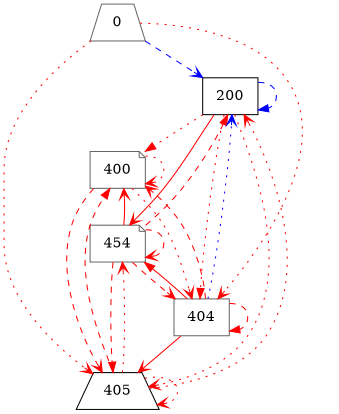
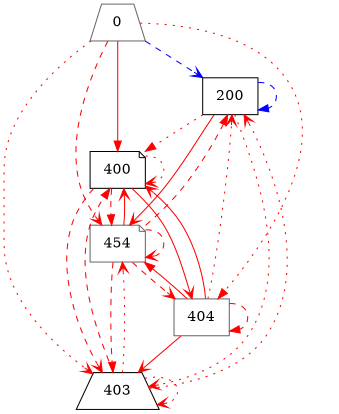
none -> (118, 91)
(300, 113) -> (300, 113)
none -> (78, 128)
(118, 170) -> (118, 170)
(210, 201) -> none
none -> (111, 202)
(222, 212) -> (222, 212)
(169, 234) -> (169, 234)
(190, 240) -> (190, 240)
(118, 391) -> (118, 391)
